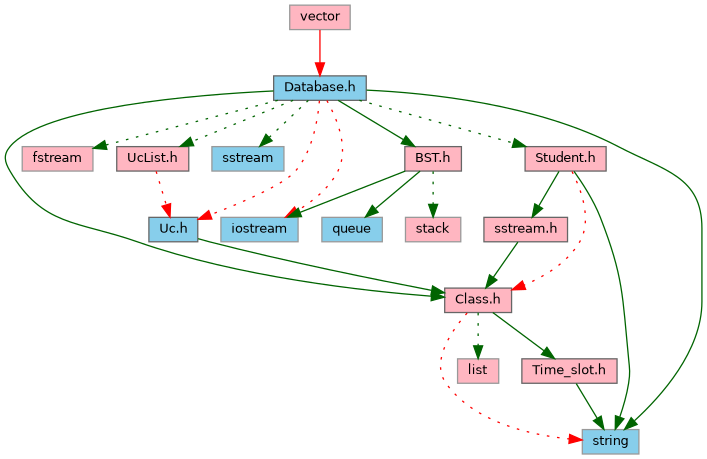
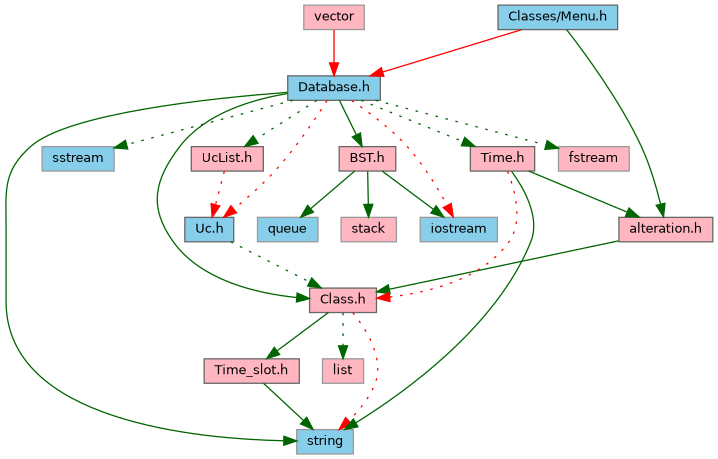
none -> (558, 17)
(566, 159) -> (503, 159)
(433, 188) -> (368, 188)
(526, 230) -> (666, 230)
(314, 266) -> (270, 262)
